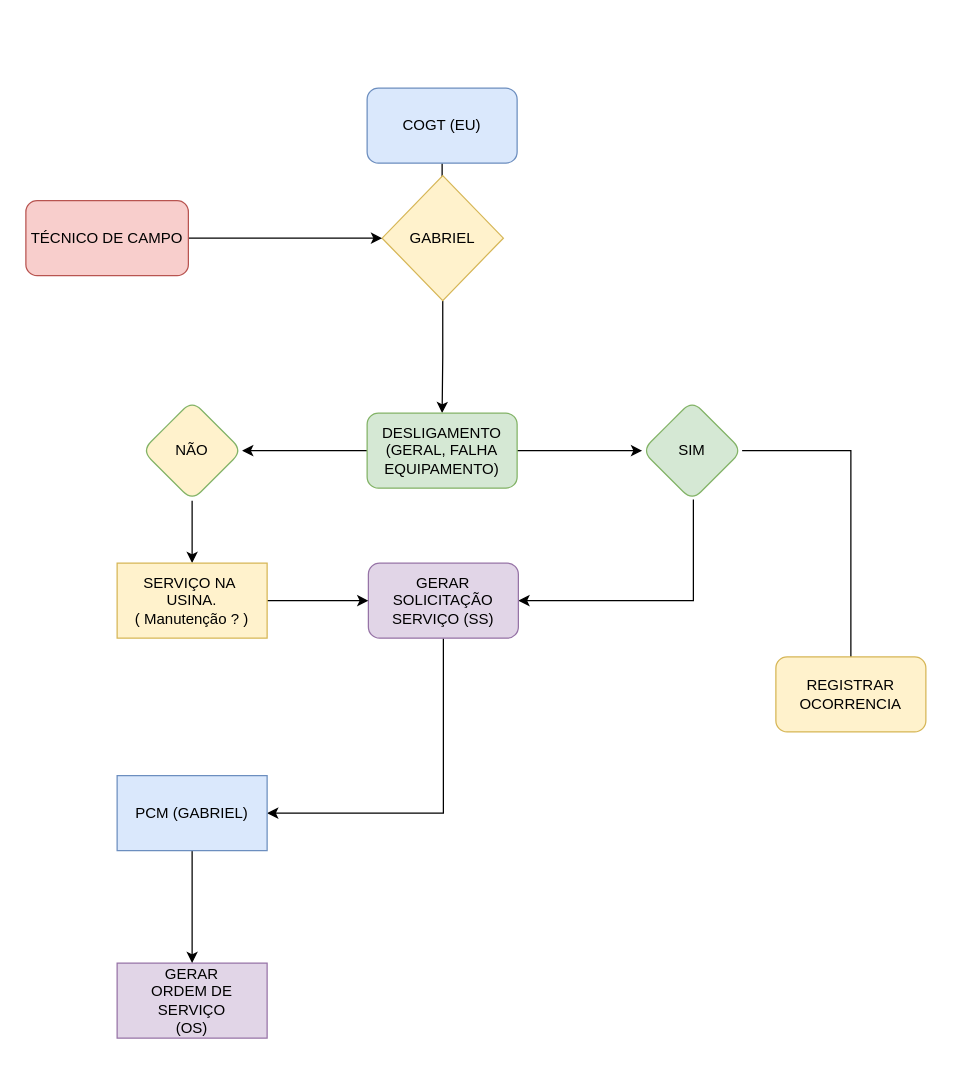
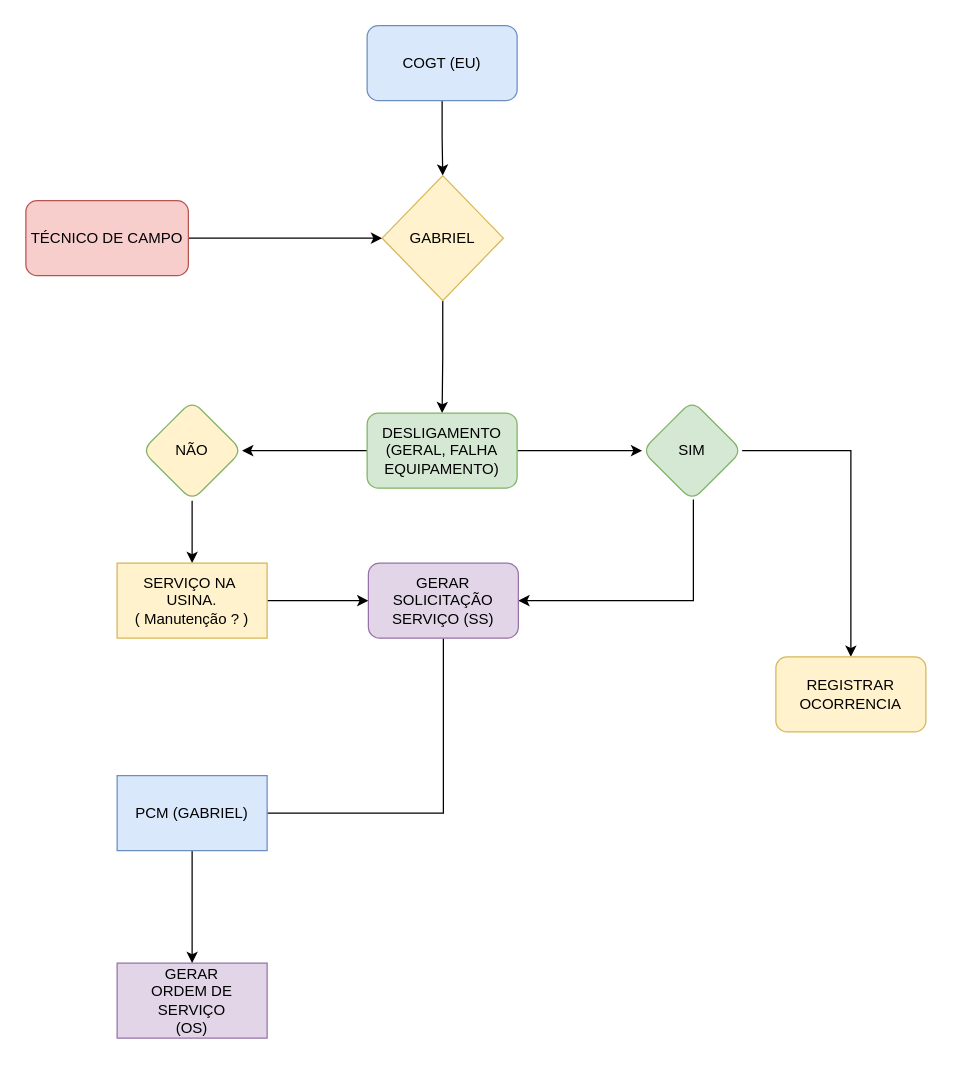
(442, 126) -> (442, 63)
(851, 650) -> (851, 647)
(277, 813) -> (273, 813)
